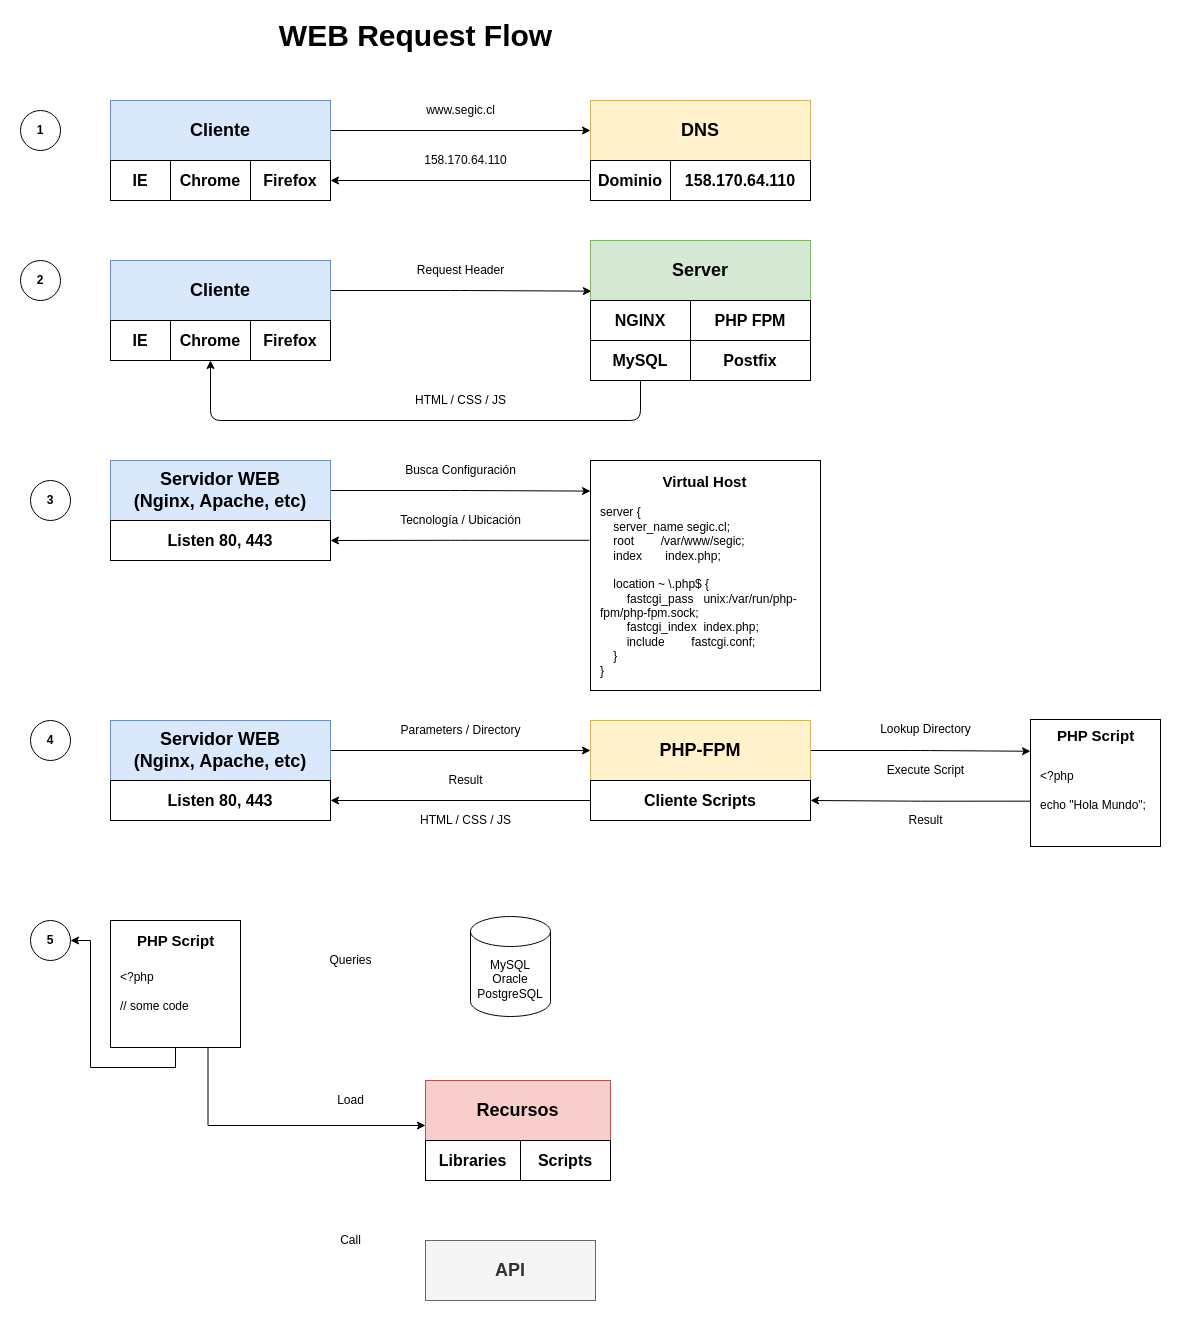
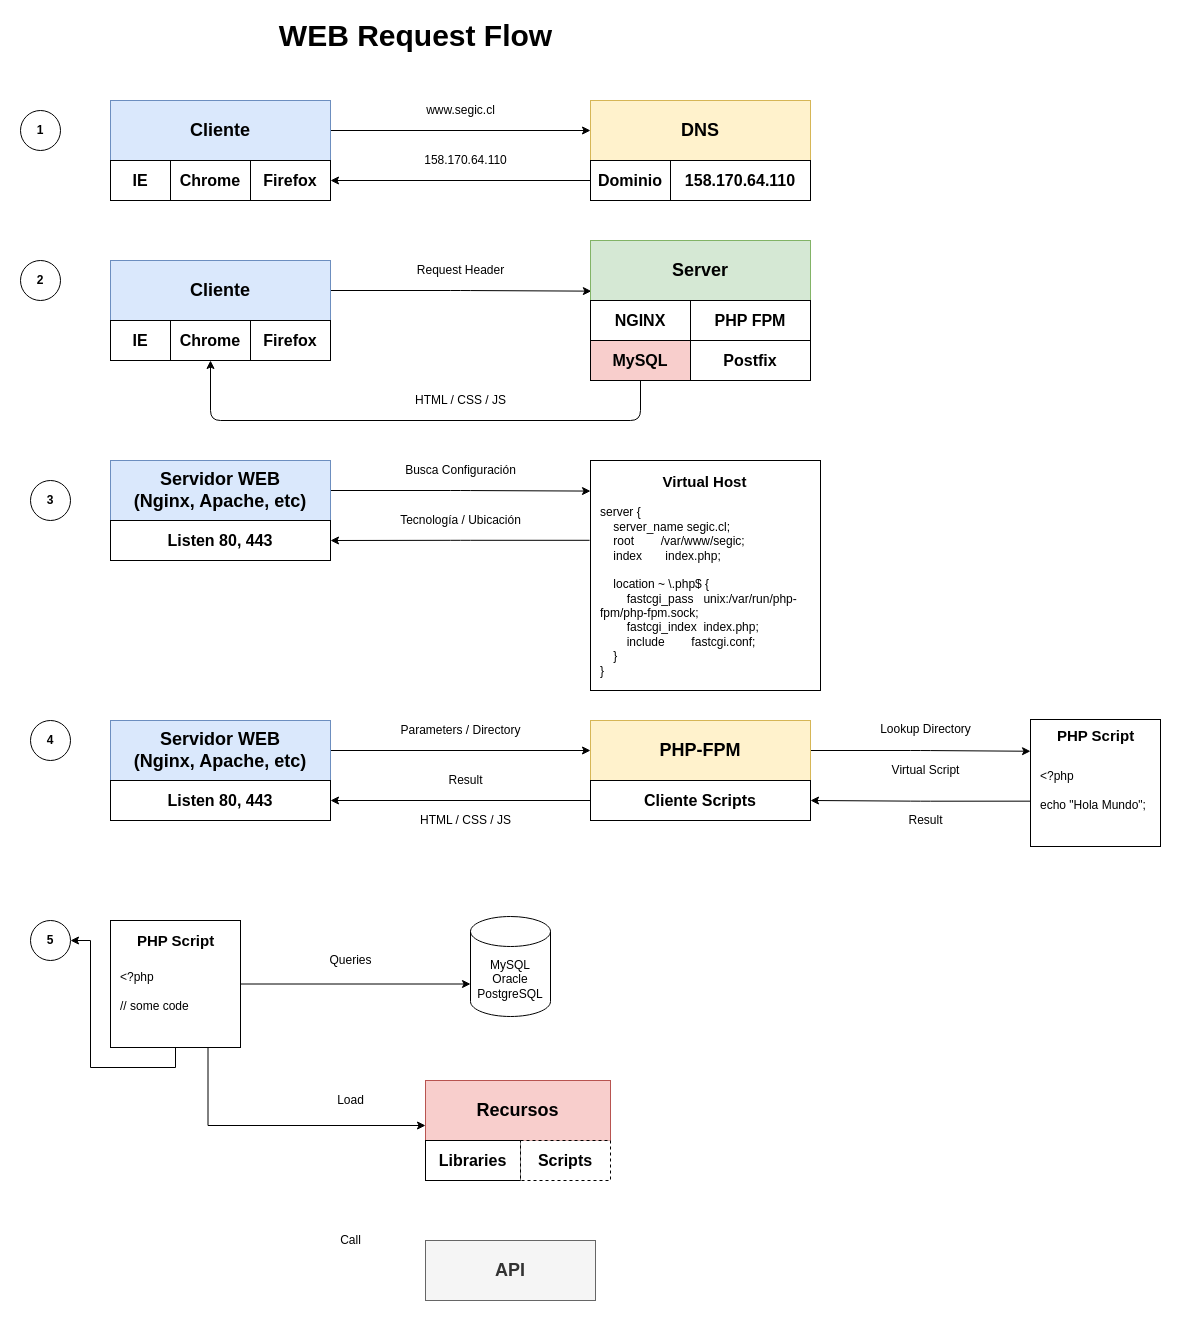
(641, 361) -> (641, 361)
(926, 771) -> (926, 771)
none -> (352, 984)
(566, 1161) -> (566, 1161)
